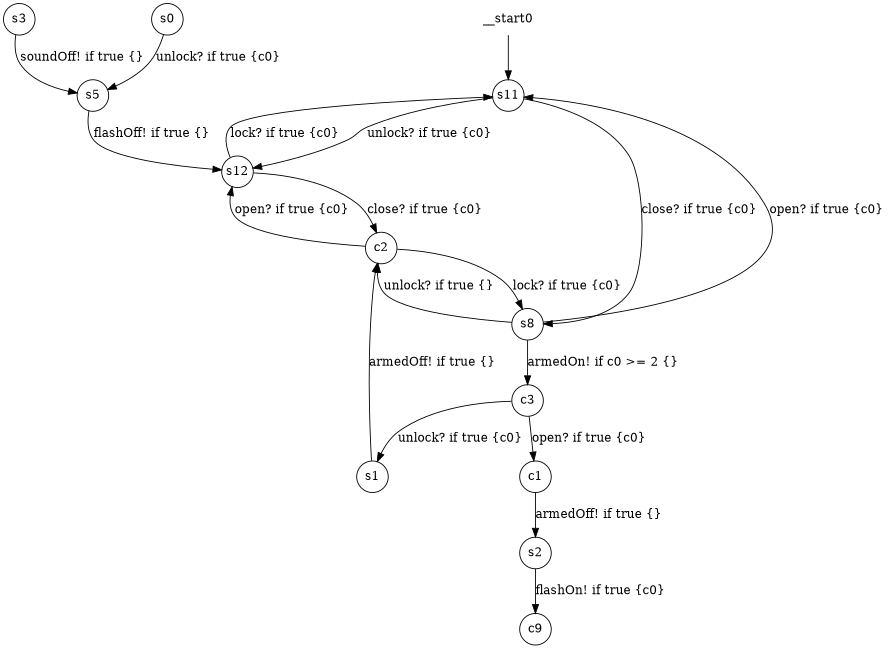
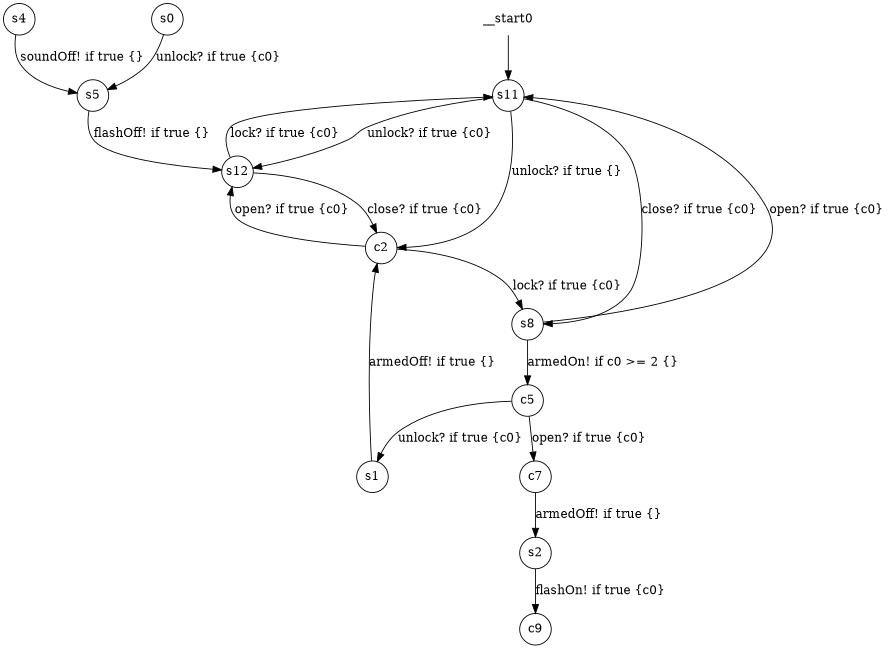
(19, 19) -> (19, 19)
(435, 312) -> (495, 209)
(528, 401) -> (528, 401)
(535, 477) -> (535, 477)
